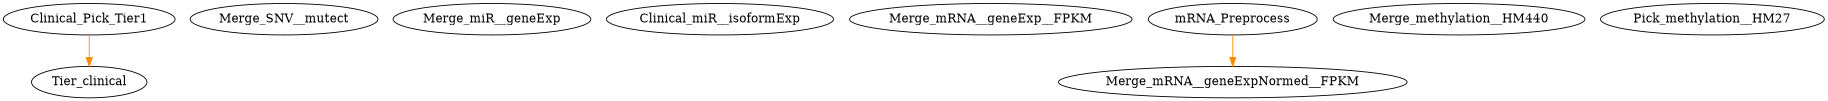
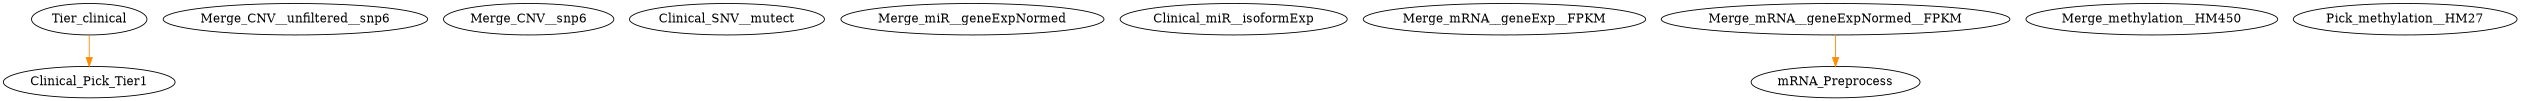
(284, 19) -> (727, 19)
none -> (295, 19)
(492, 19) -> (972, 19)
none -> (529, 19)
(1459, 19) -> (2152, 19)
(89, 46) -> (89, 46)
(1233, 46) -> (1836, 46)
